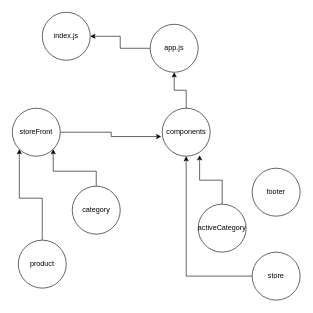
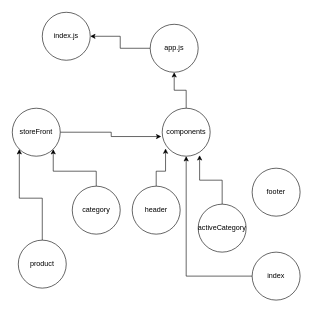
none -> (166, 168)
none -> (156, 210)
(276, 276) -> (276, 276)
